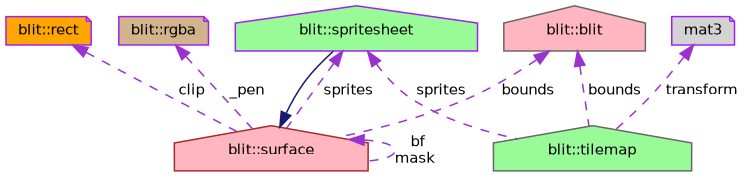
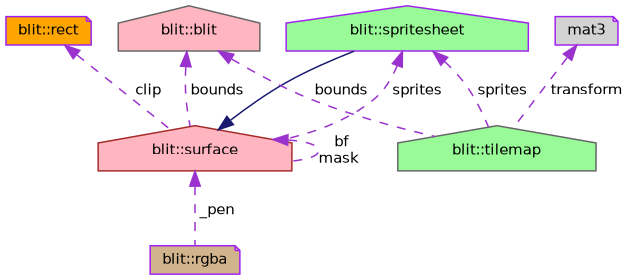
(219, 93) -> (195, 216)
